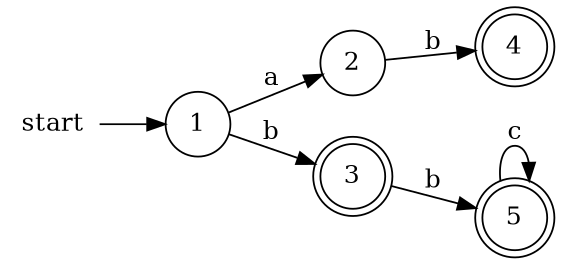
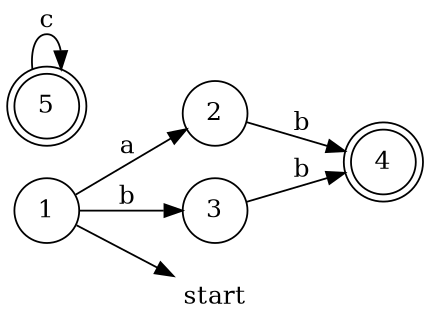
(123, 124) -> (117, 246)
(353, 176) -> (215, 211)
(425, 195) -> (287, 190)
